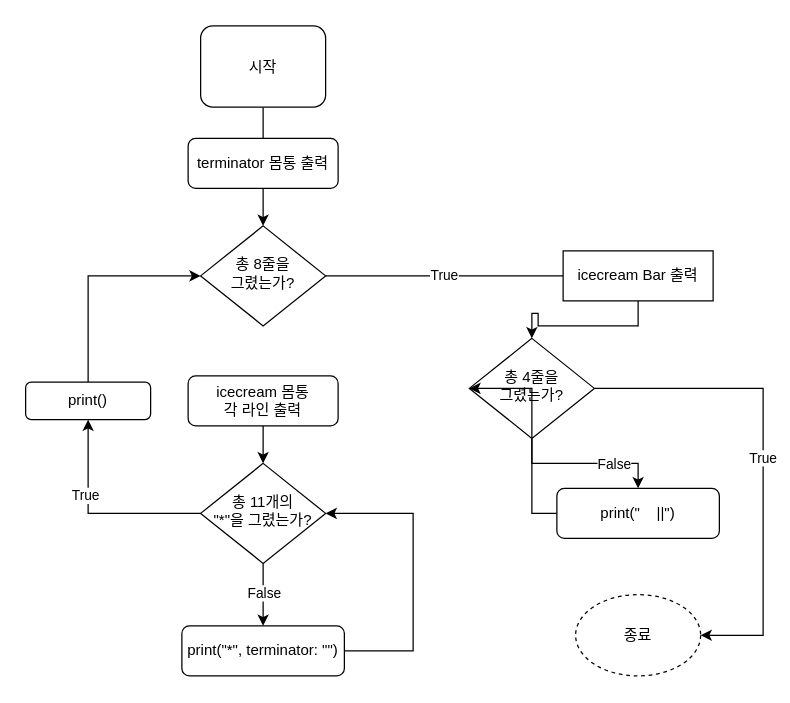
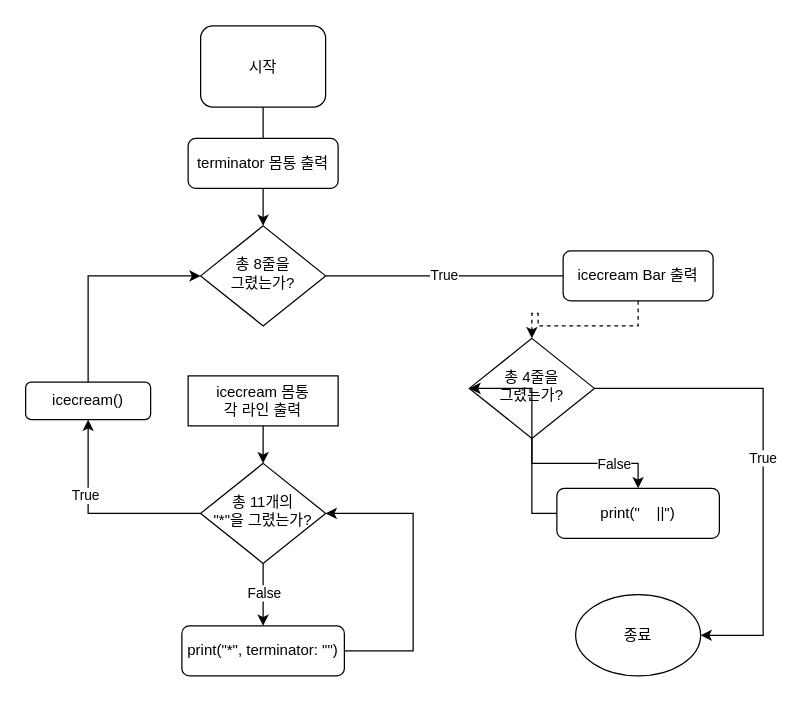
(638, 276) -> (638, 276)
(583, 326) -> (583, 326)
(88, 401) -> (88, 401)
(263, 401) -> (263, 401)
(638, 635) -> (638, 635)
